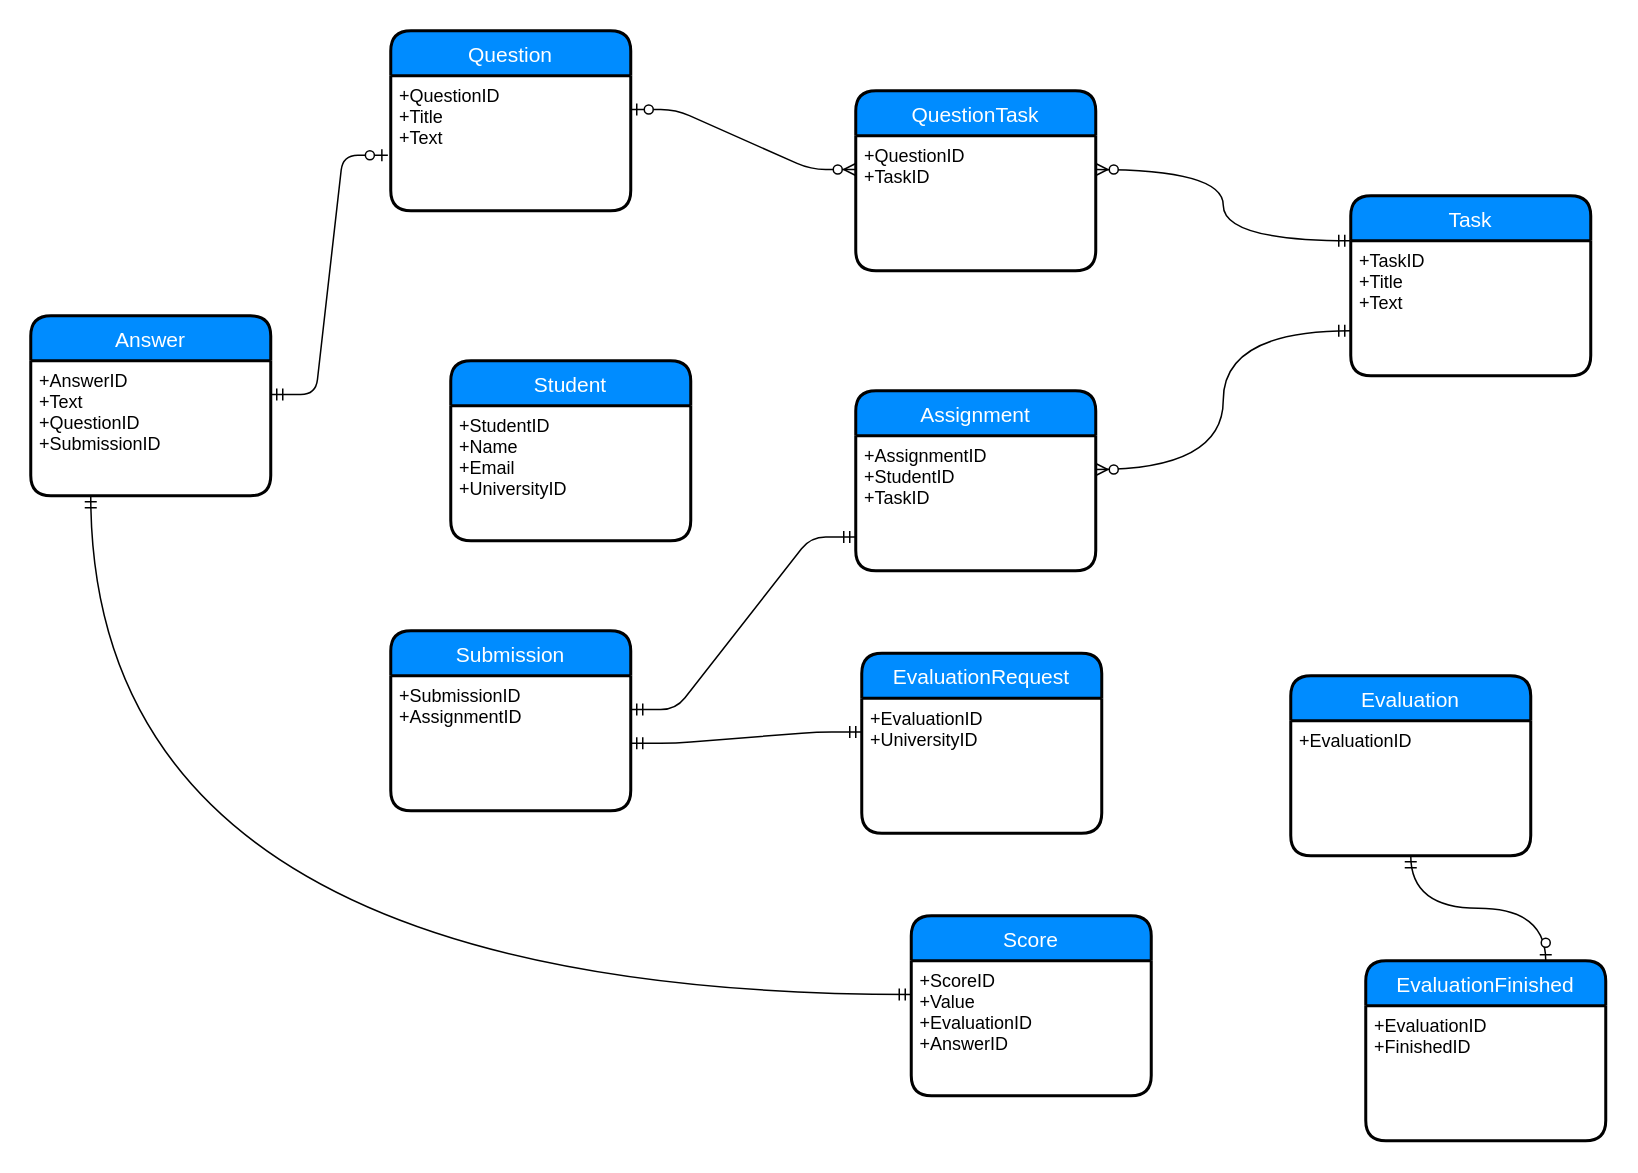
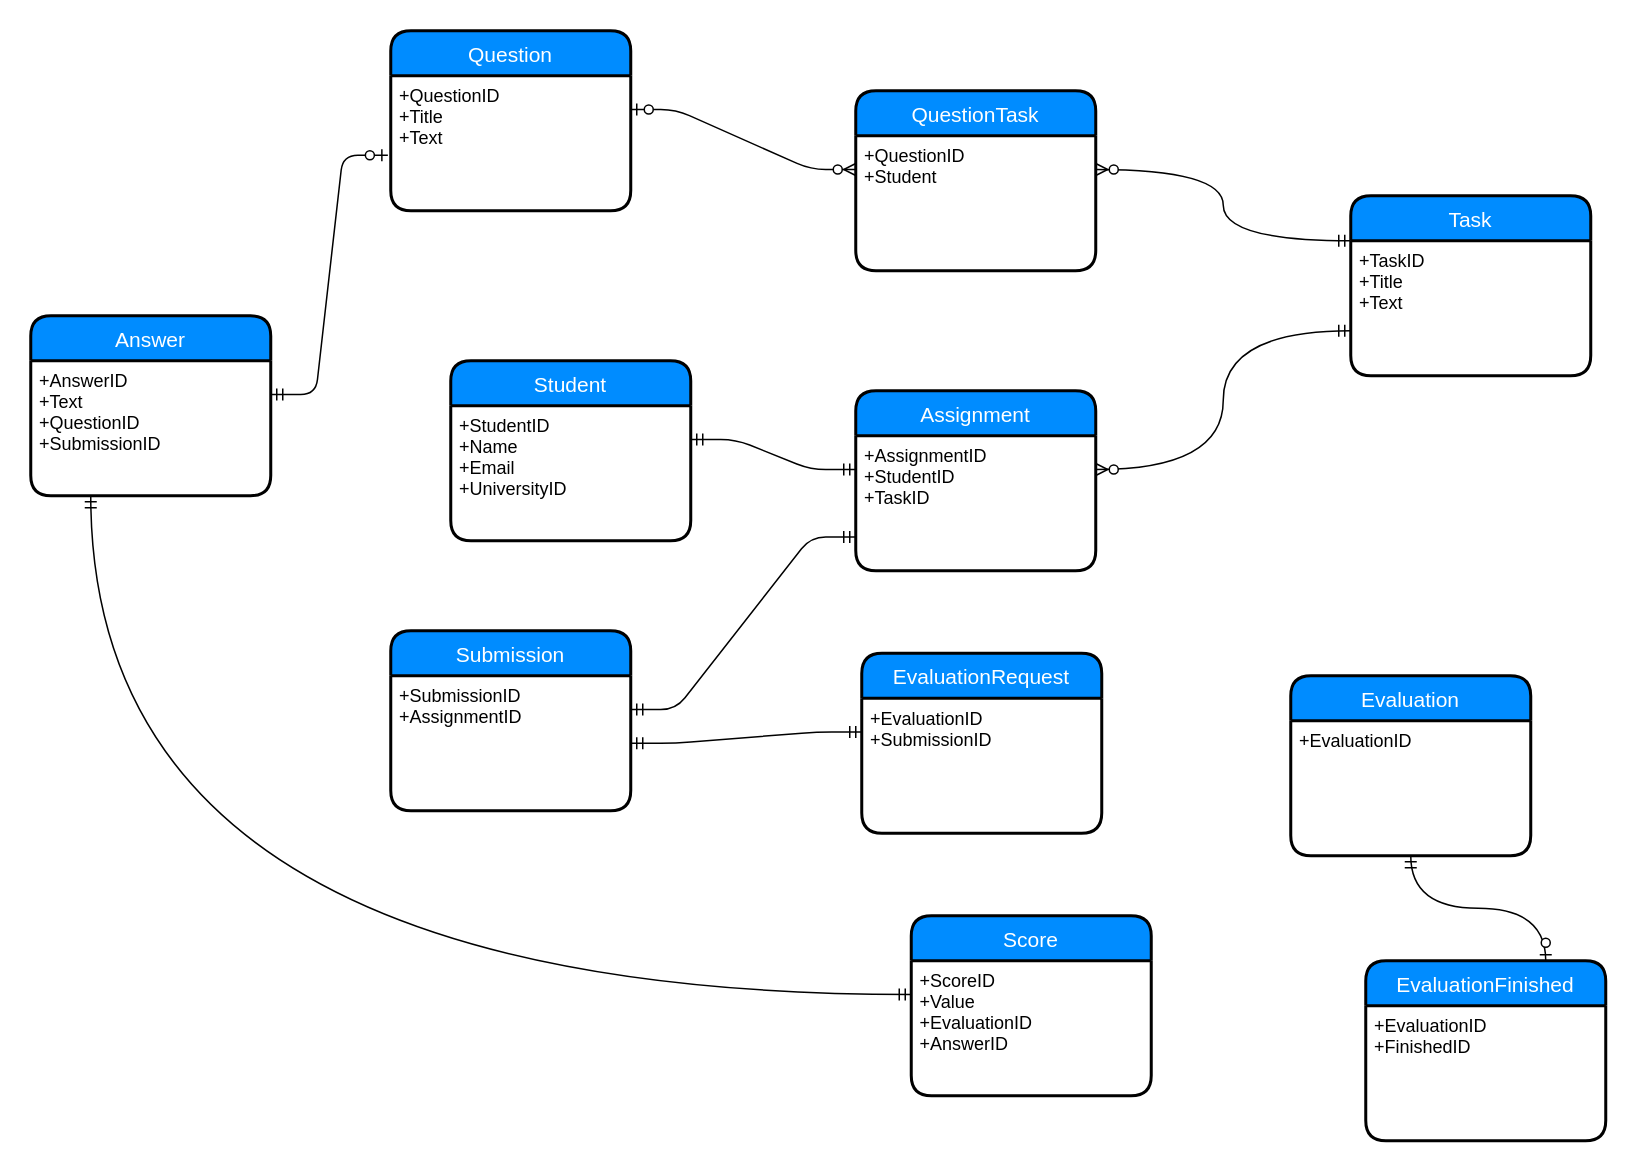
(917, 156) -> (917, 156)
none -> (772, 454)
(931, 719) -> (931, 719)
